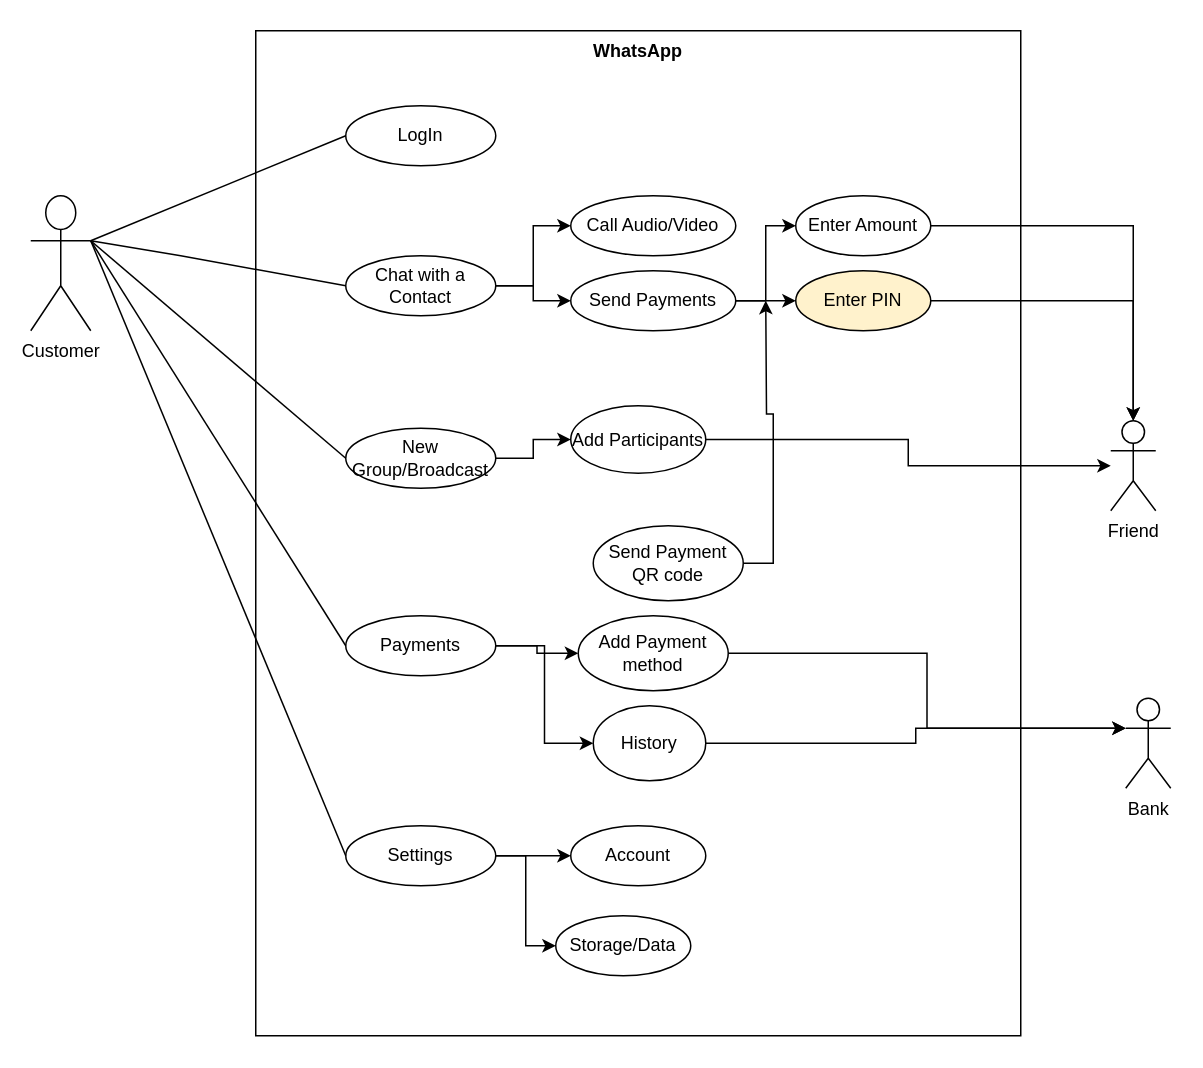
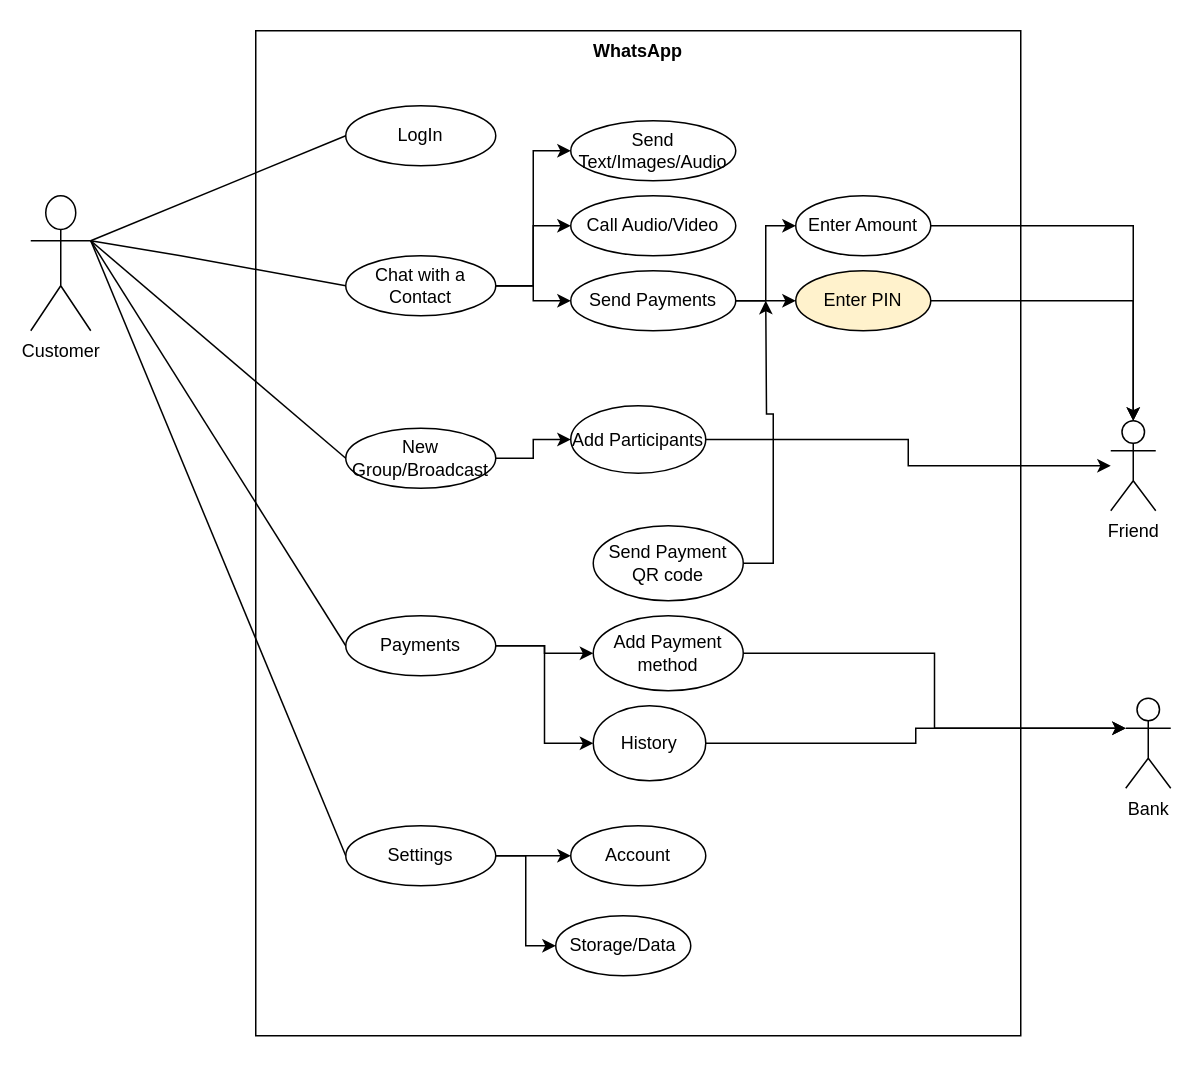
none -> (653, 151)
none -> (533, 174)
(653, 653) -> (668, 653)
